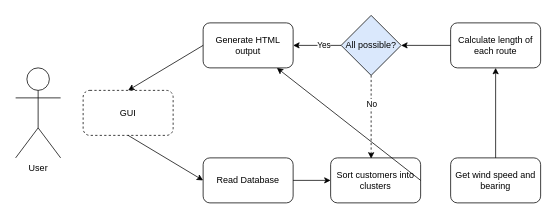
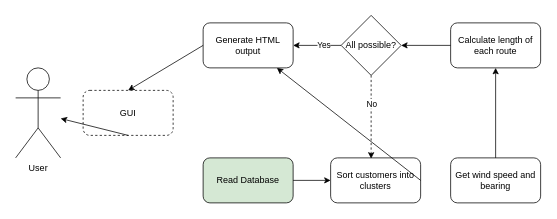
(371, 45) -> (371, 45)
(163, 157) -> (96, 128)
(248, 180) -> (248, 180)
